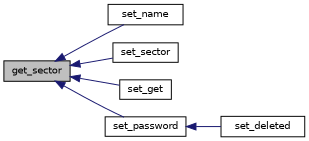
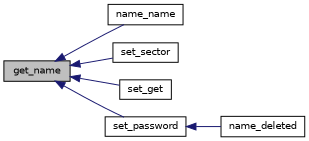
(146, 15) -> (146, 15)
(37, 71) -> (37, 71)
(263, 127) -> (263, 127)
